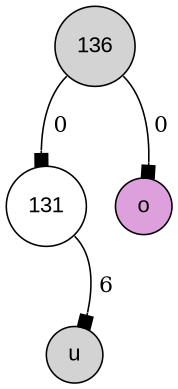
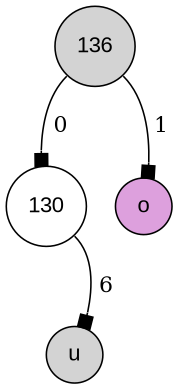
(158, 126) -> (158, 126)
(46, 206) -> (46, 206)
